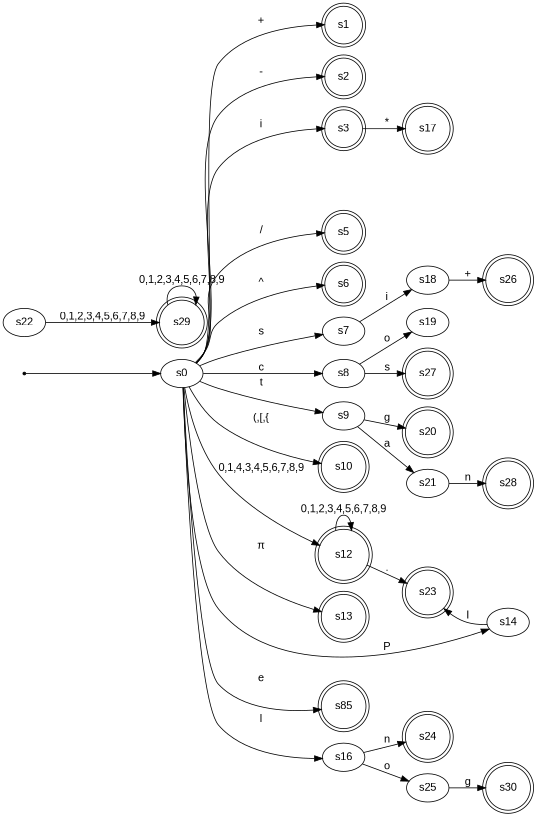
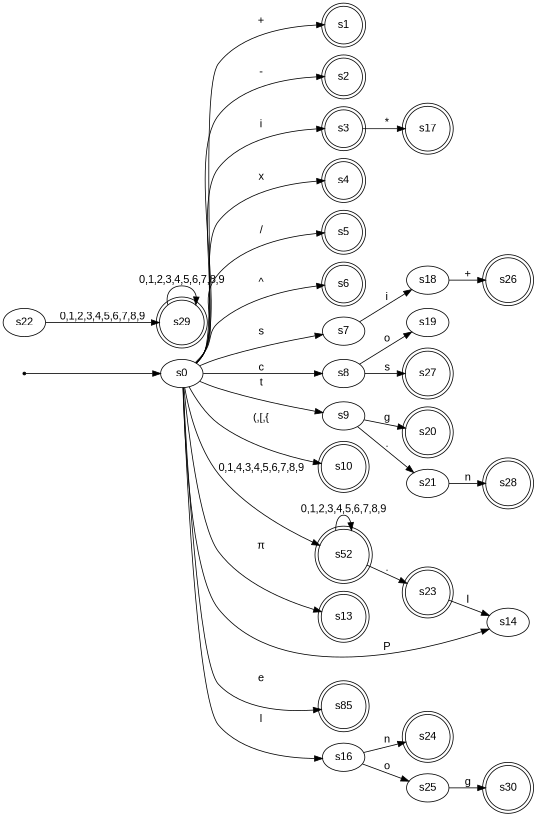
none -> (344, 180)
(387, 444) -> (387, 444)
(344, 555) -> (344, 555)
(468, 622) -> (465, 606)
